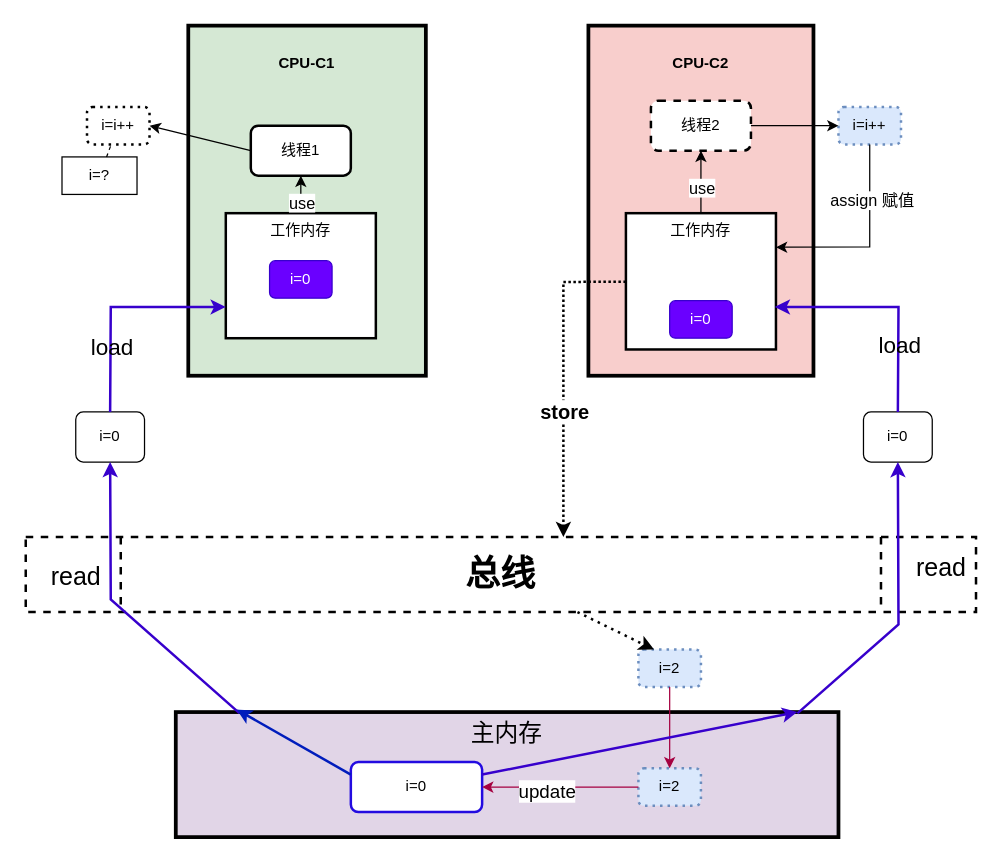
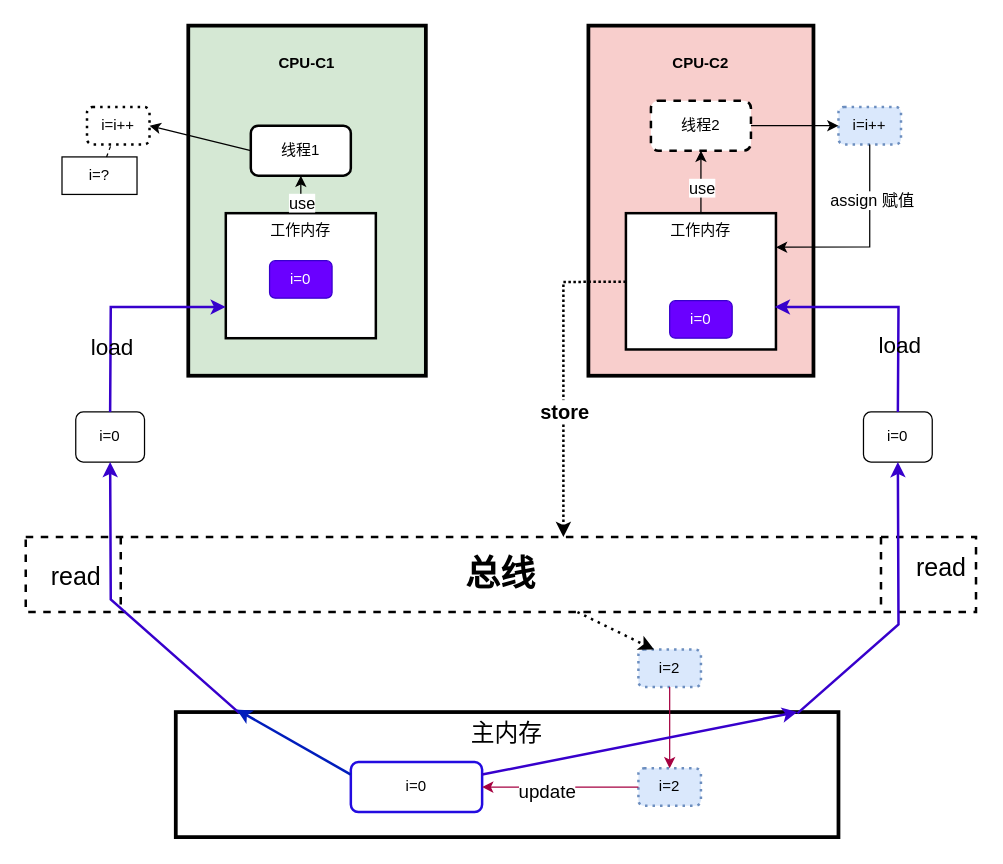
(507, 774) -> (507, 774)
